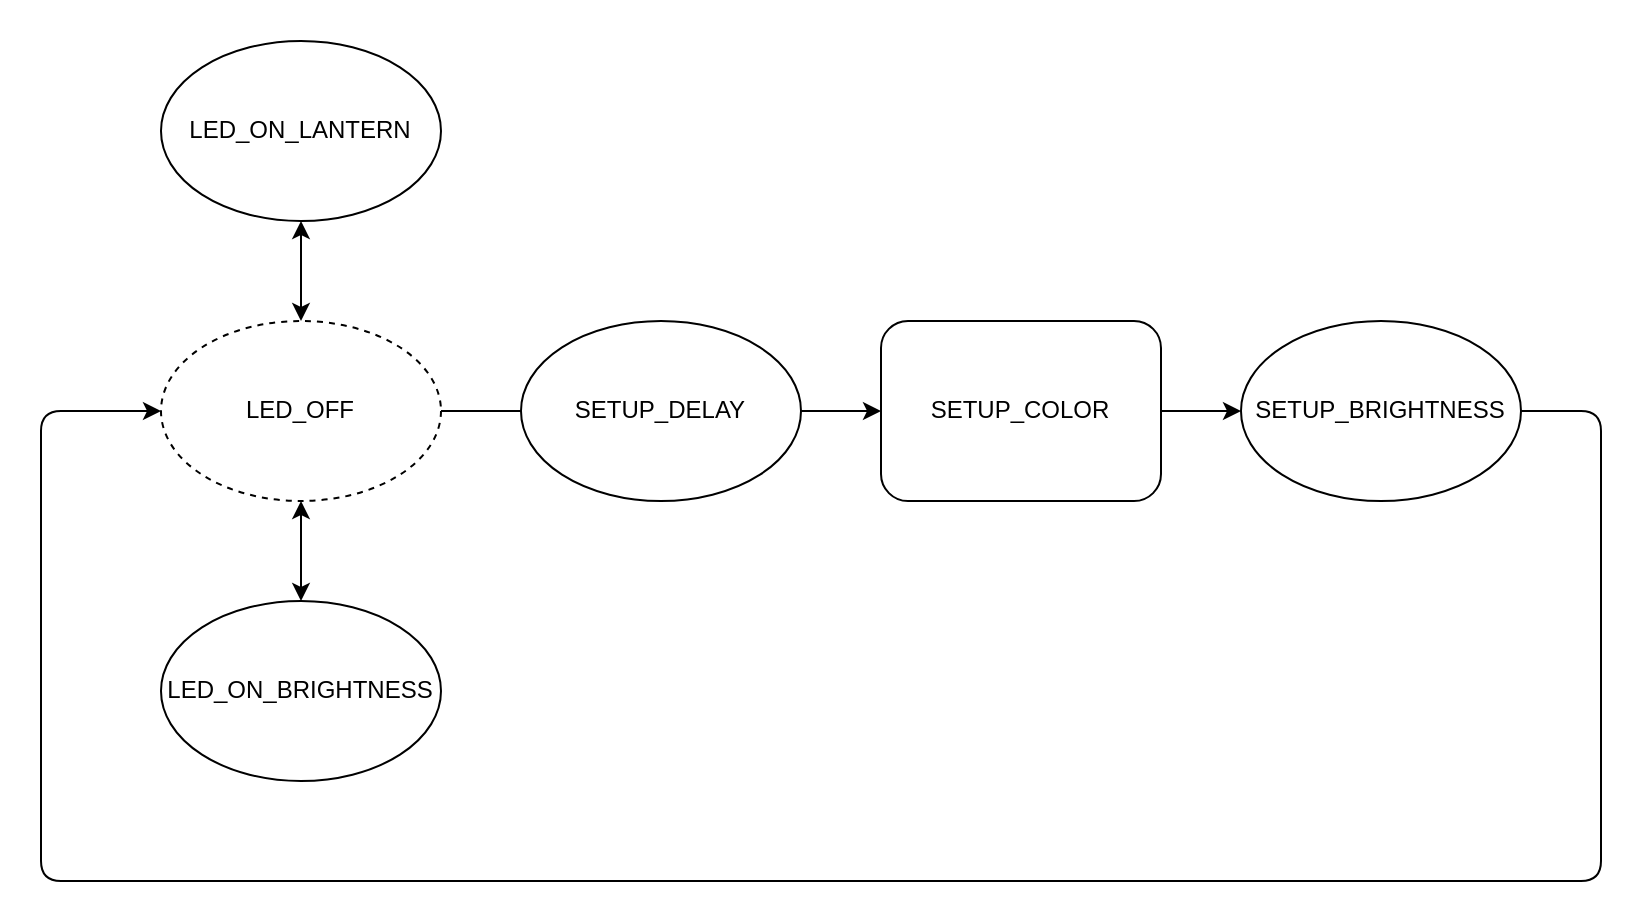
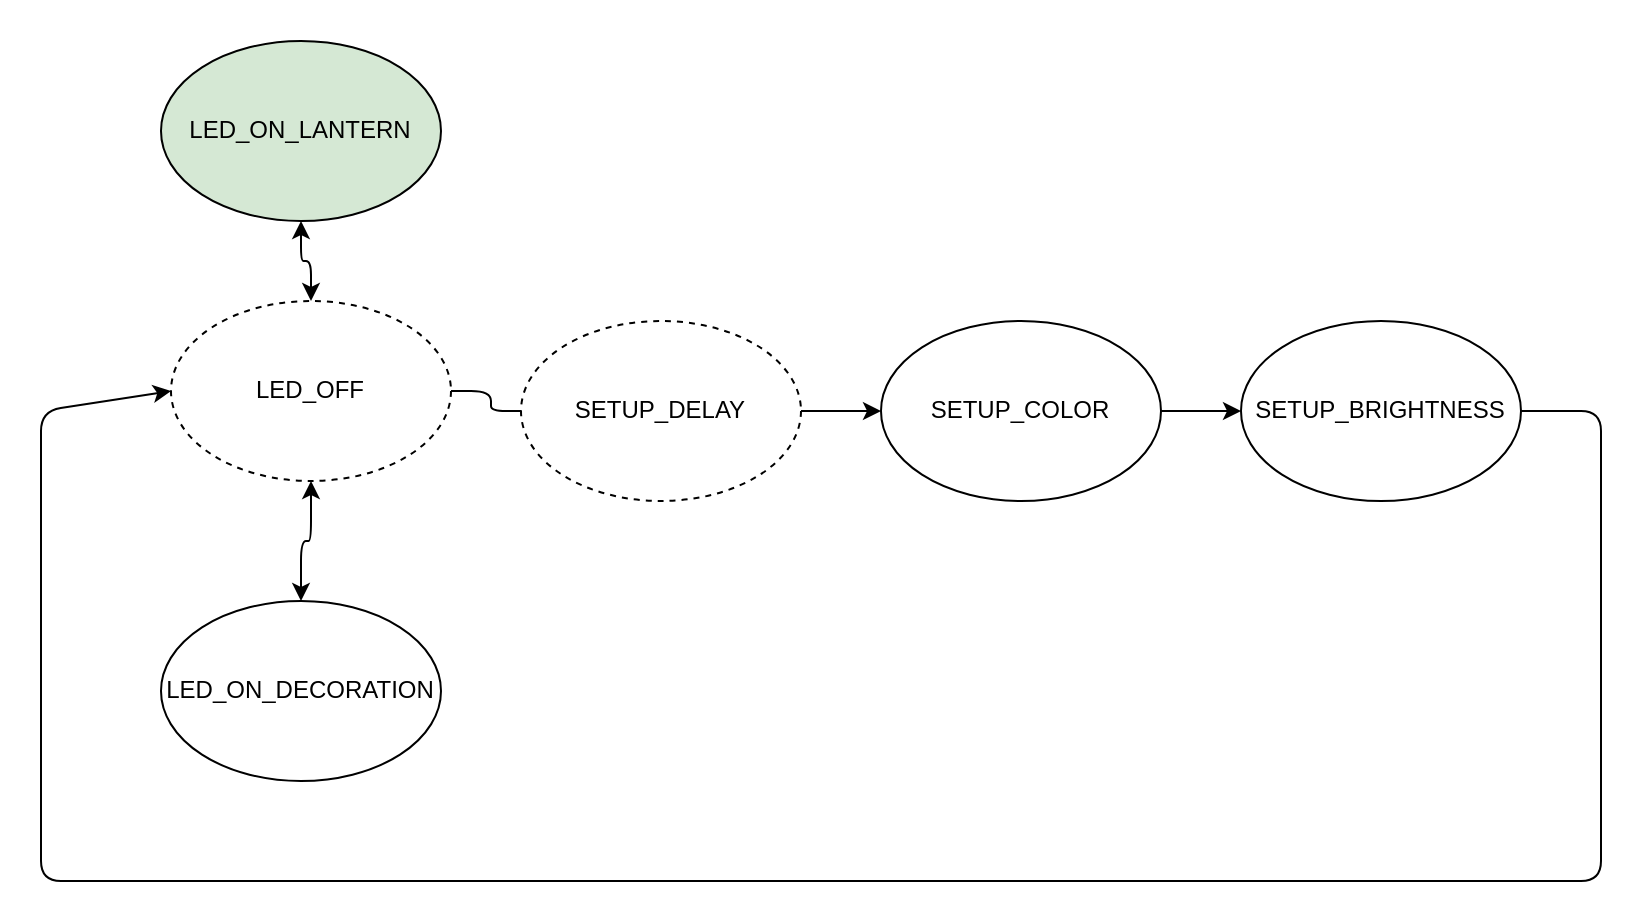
(301, 131) -> (301, 131)
(301, 411) -> (311, 391)
(661, 411) -> (661, 411)
(1021, 411) -> (1021, 411)
(301, 691) -> (301, 691)
